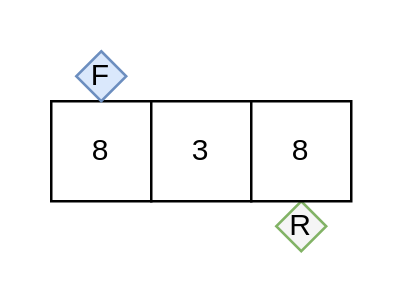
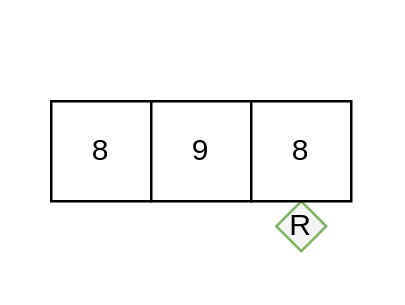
(101, 76) -> none
(201, 151) -> (201, 151)
